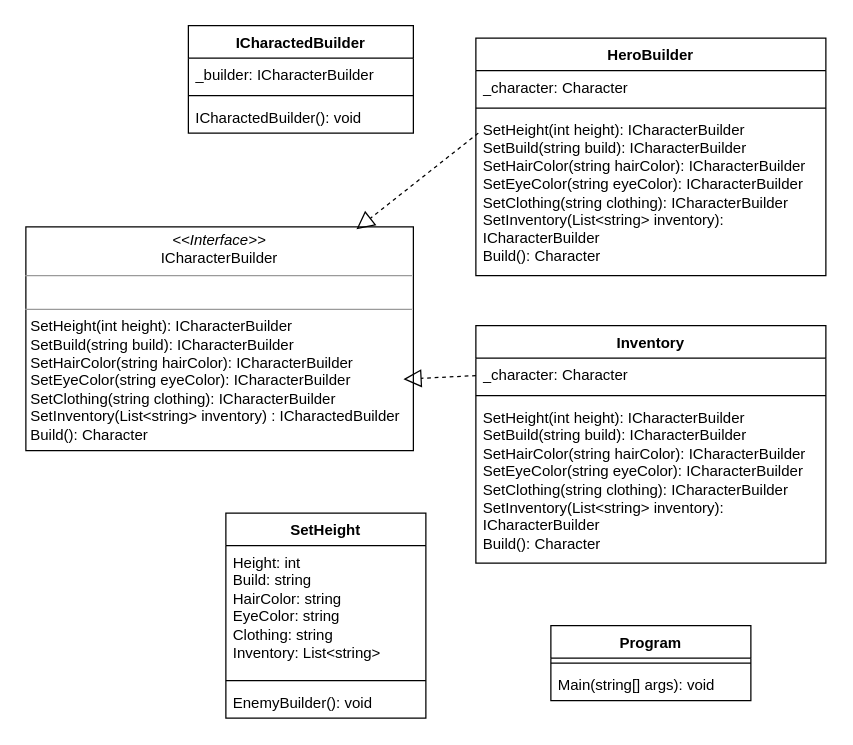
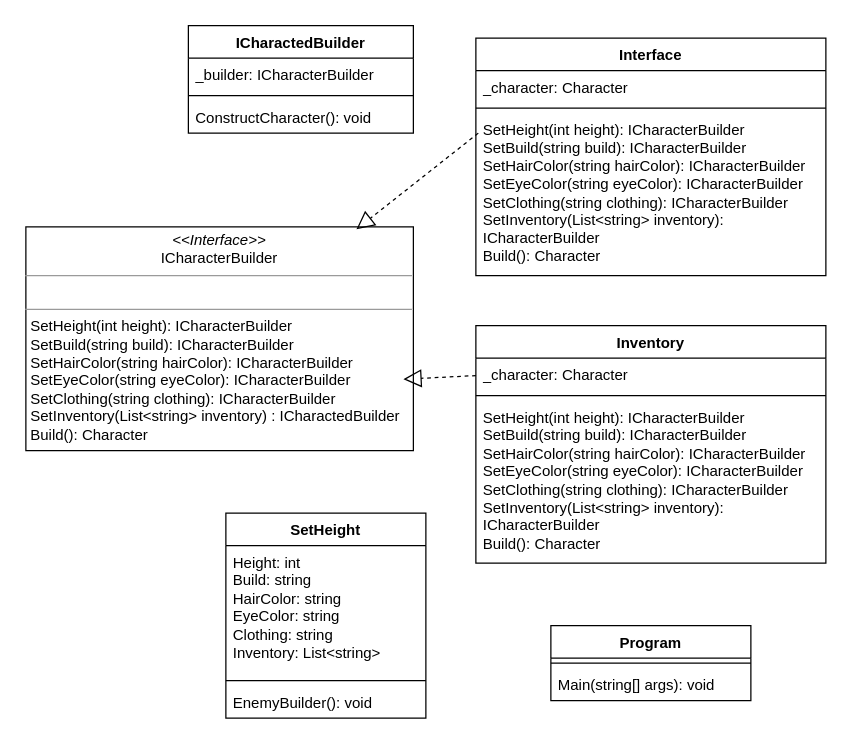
(651, 56) -> (651, 56)
(291, 118) -> (299, 118)
